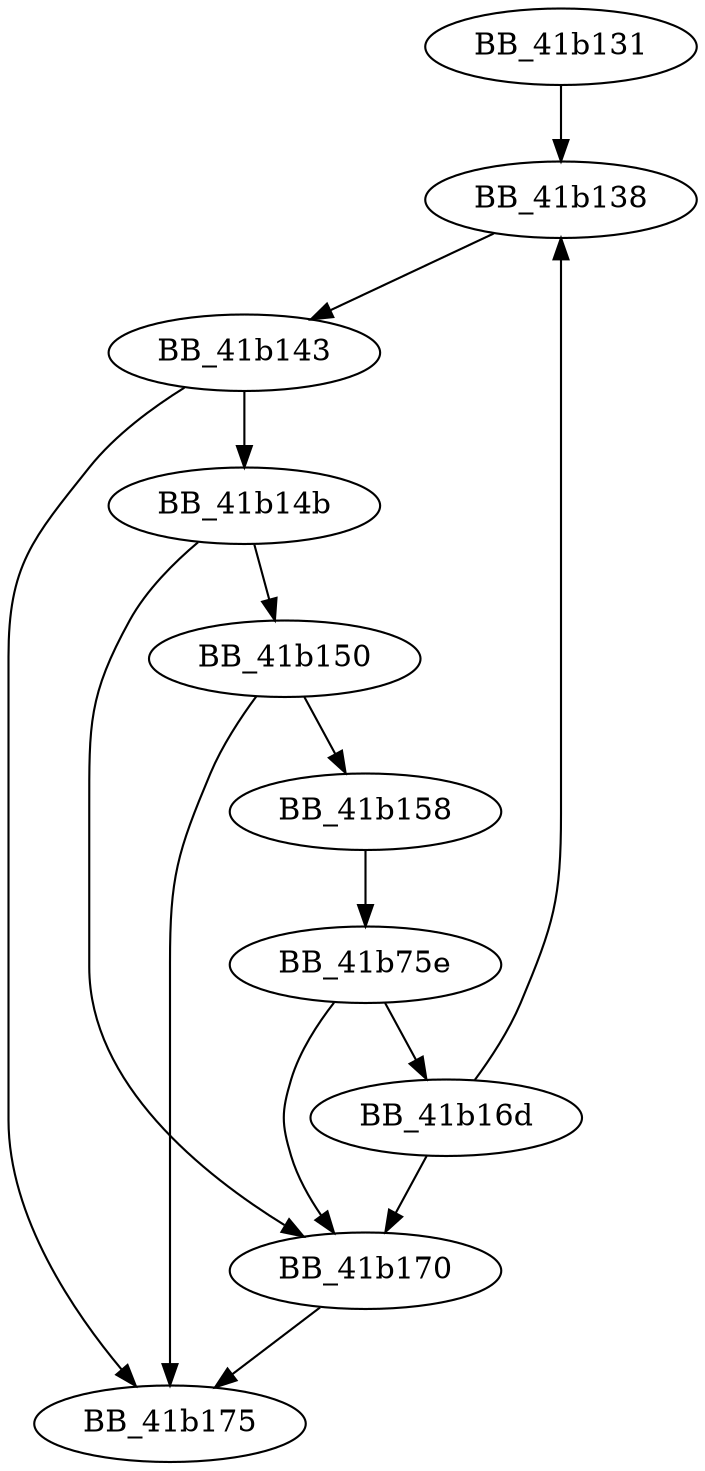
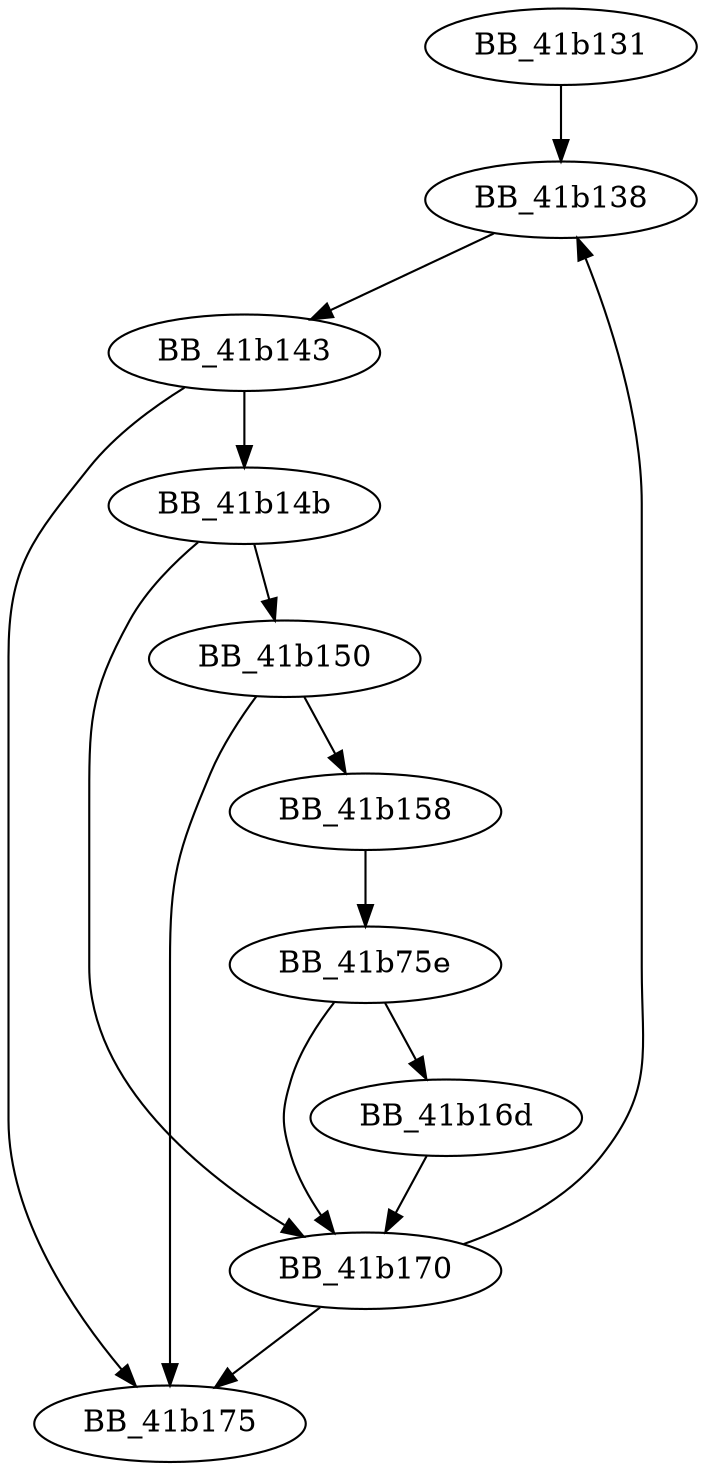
(561, 679) -> (642, 791)
